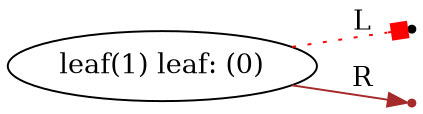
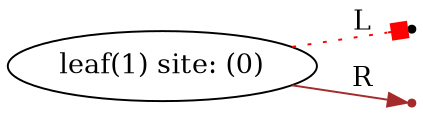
(162, 66) -> (162, 66)
